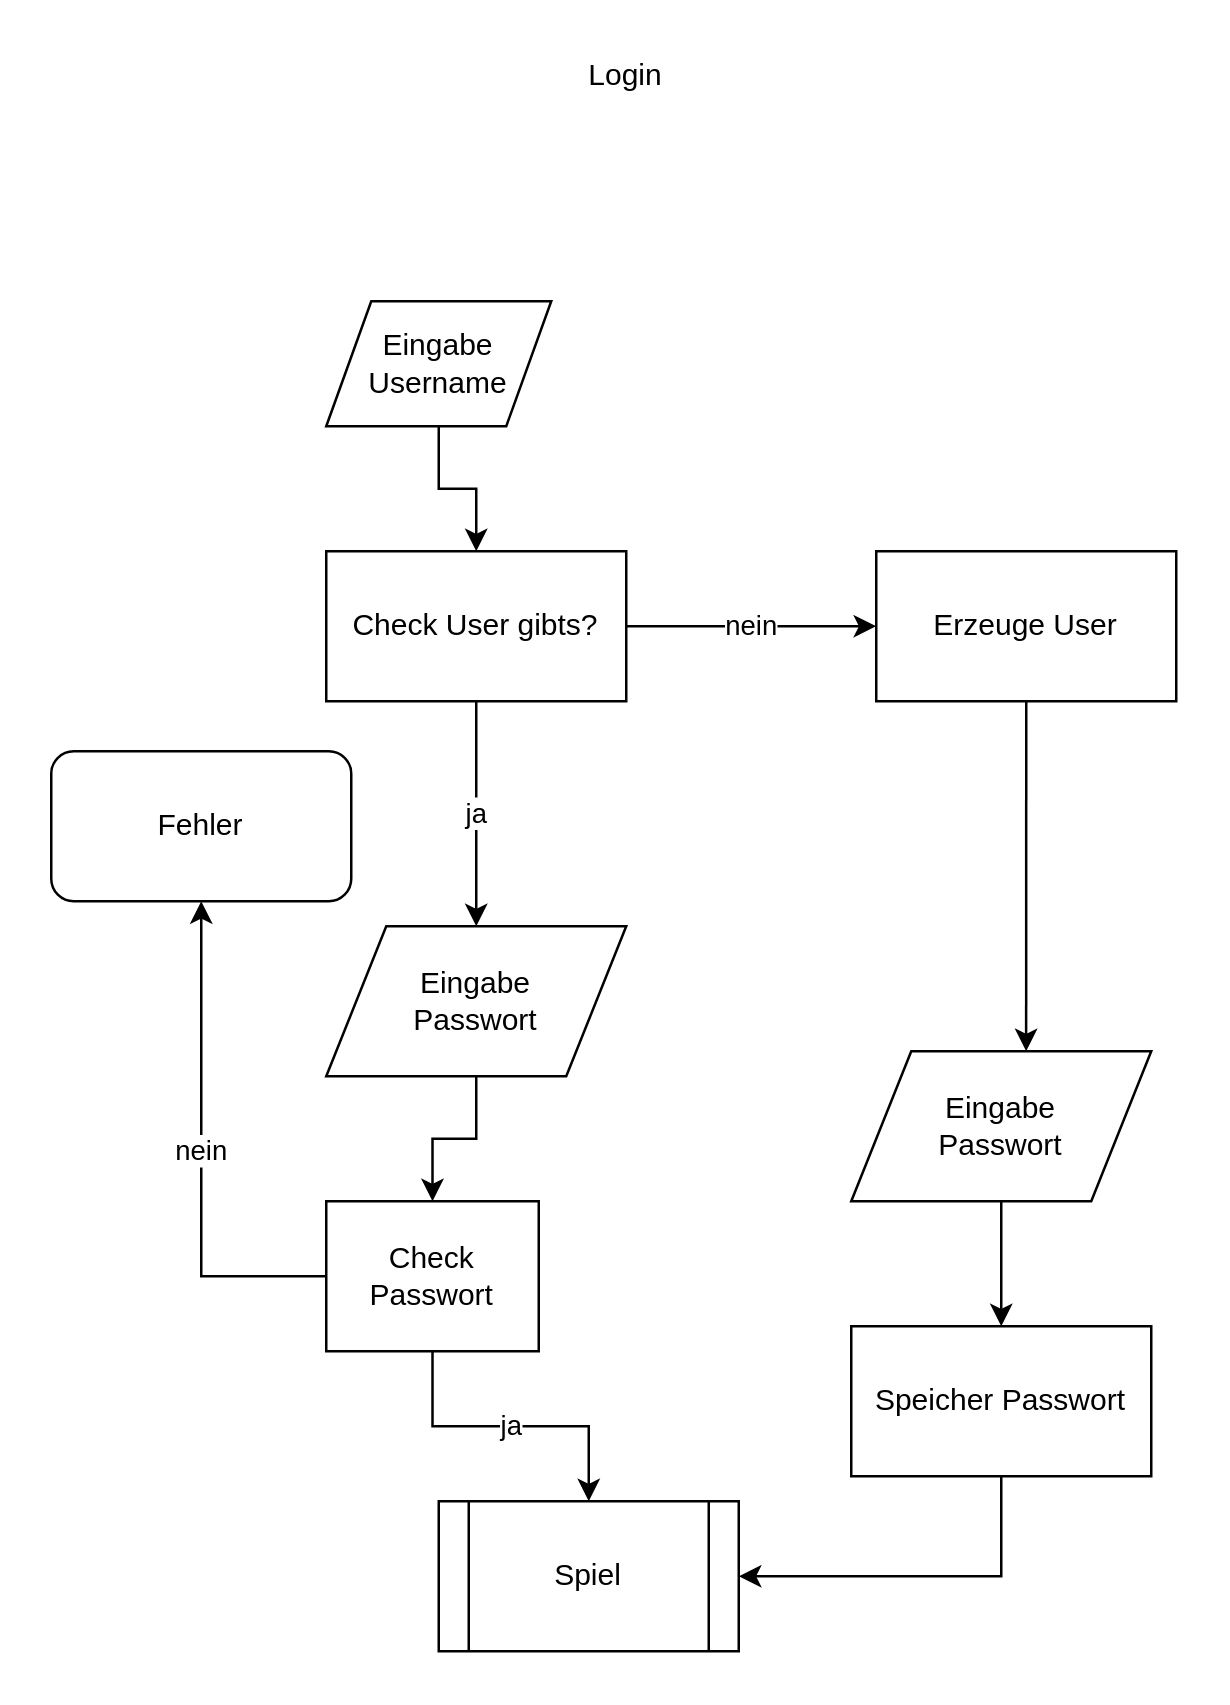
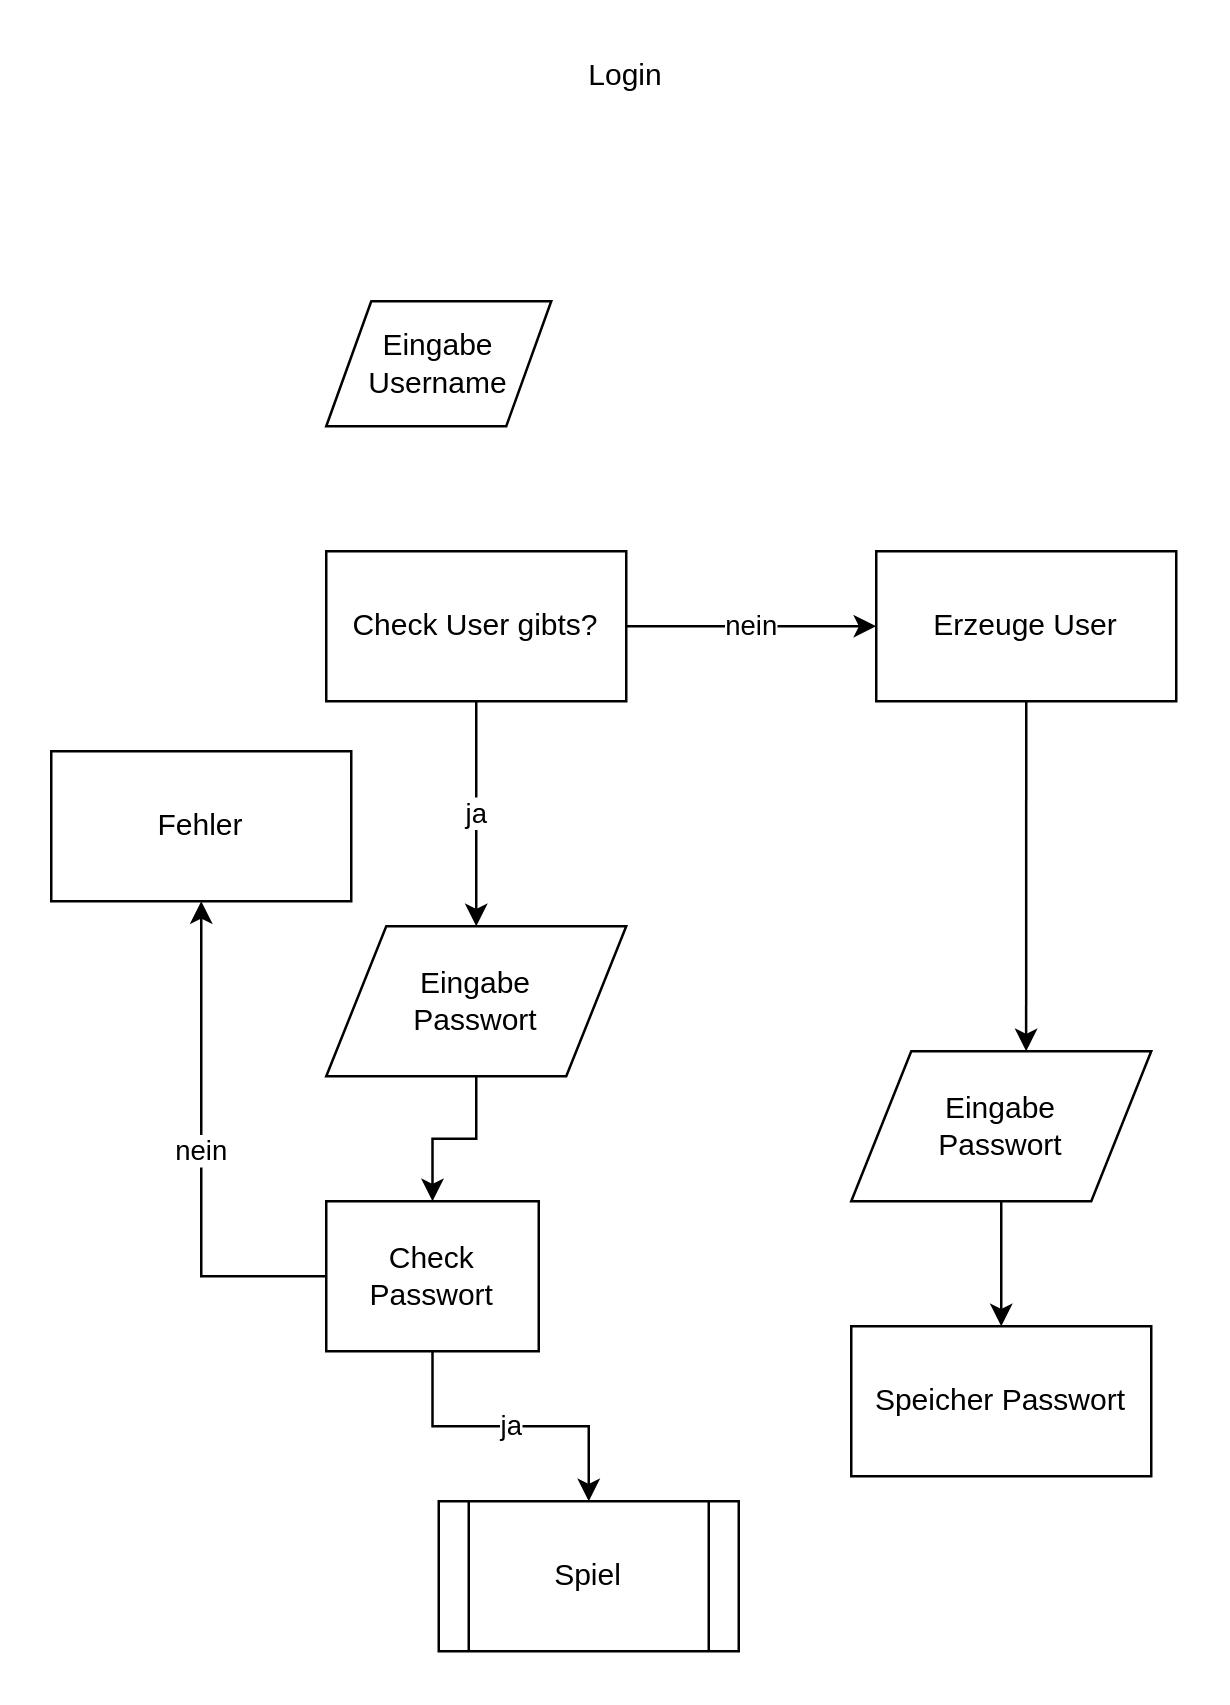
(449, 489) -> none
(201, 826) -> (201, 826)
(928, 1576) -> none
